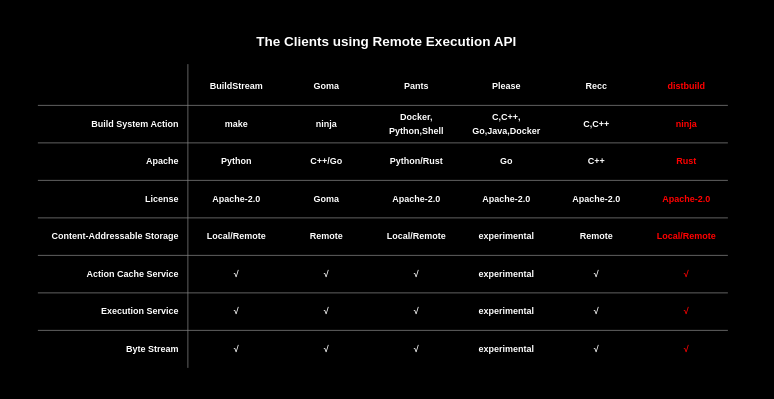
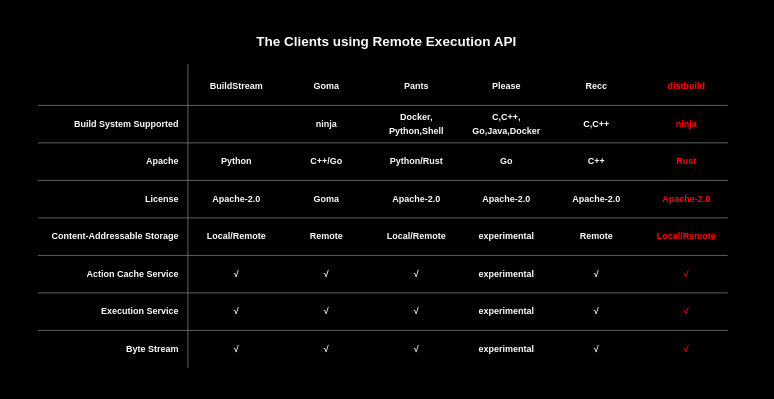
(137, 124) -> (128, 124)
(237, 124) -> none
